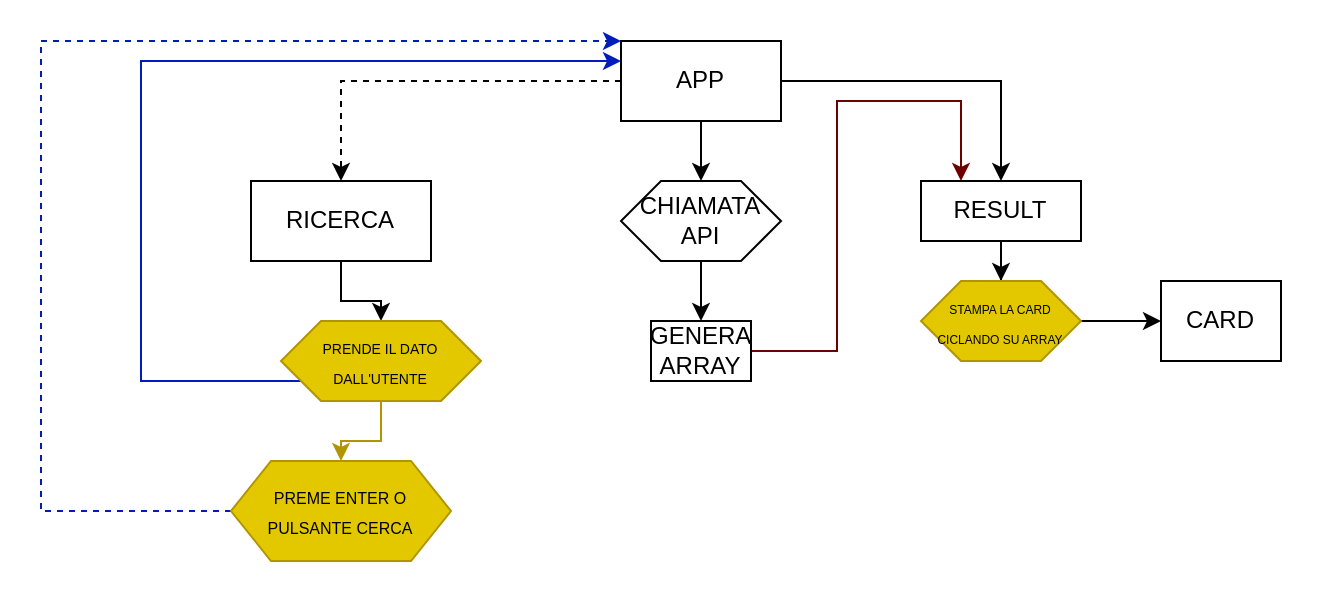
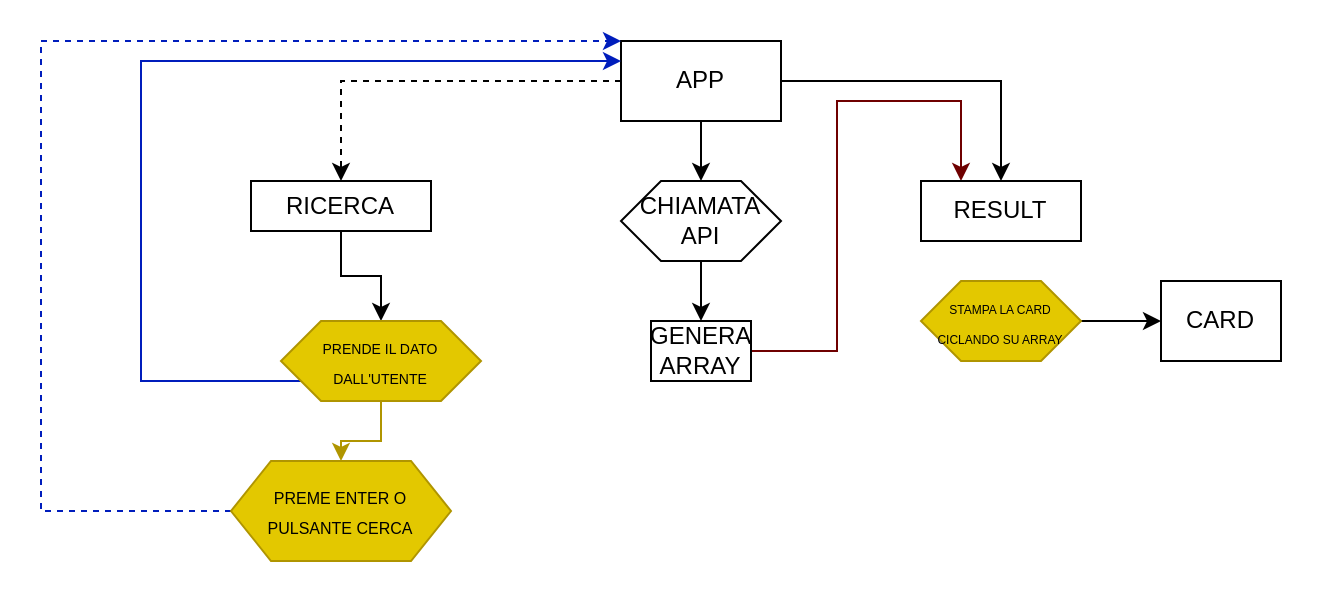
(341, 221) -> (341, 206)
(1001, 268) -> none
